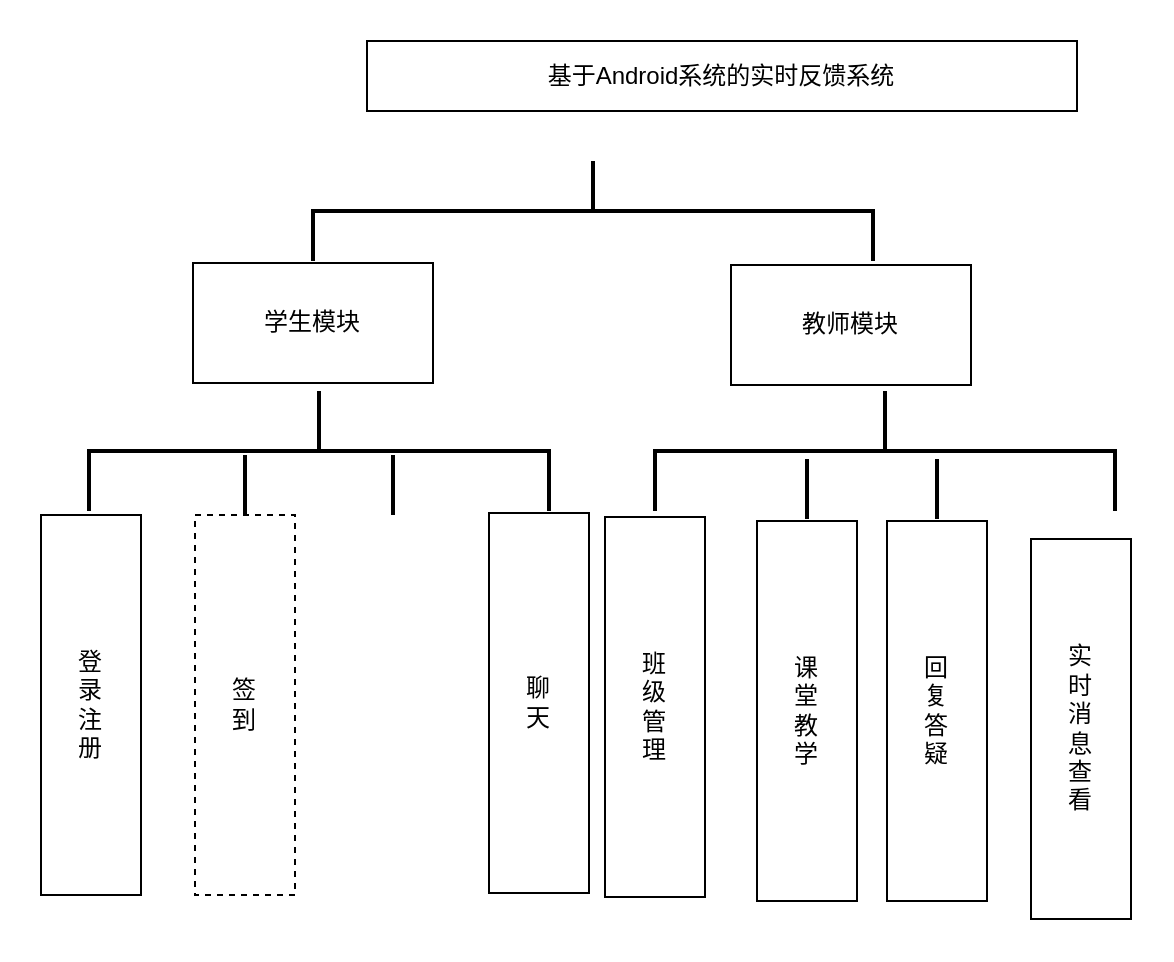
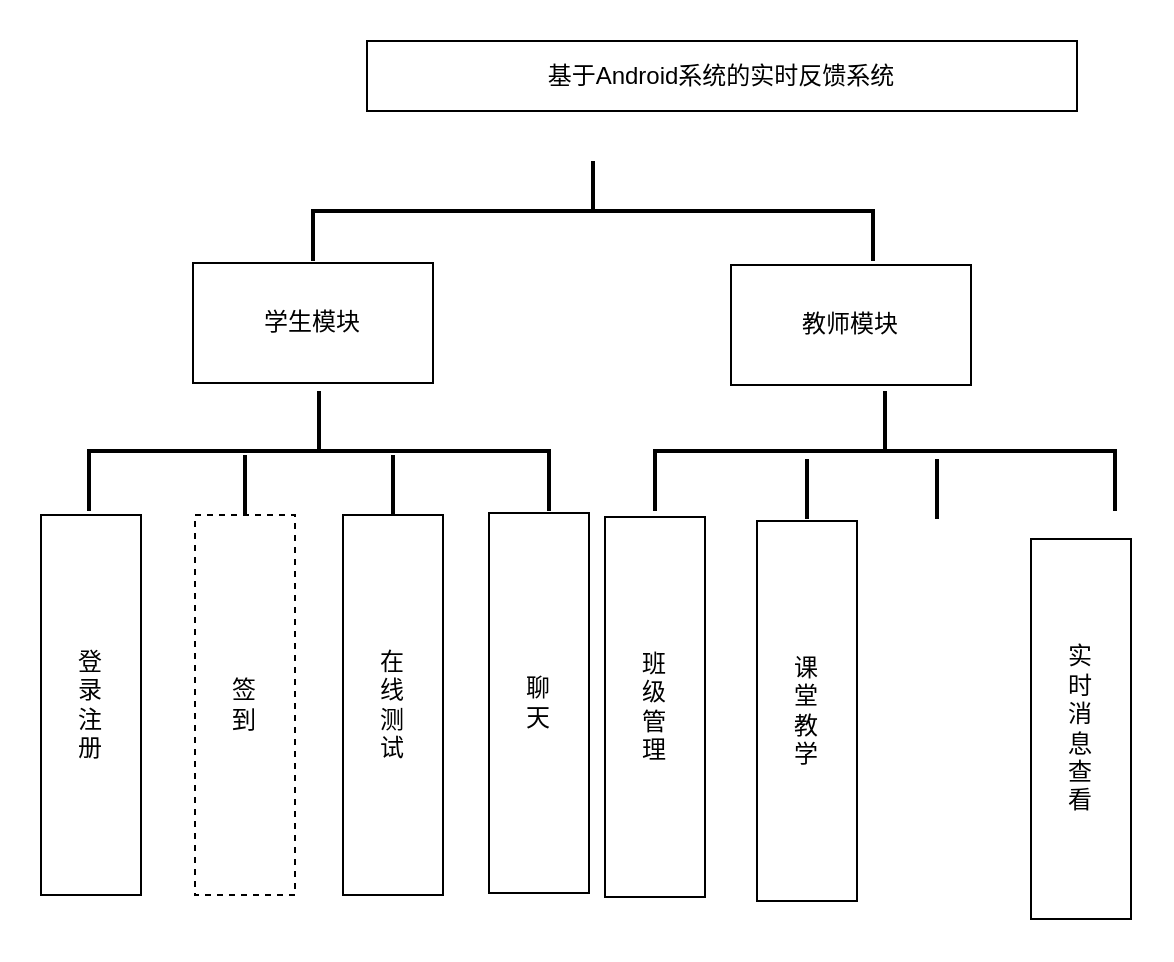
none -> (393, 705)
(937, 711) -> none
